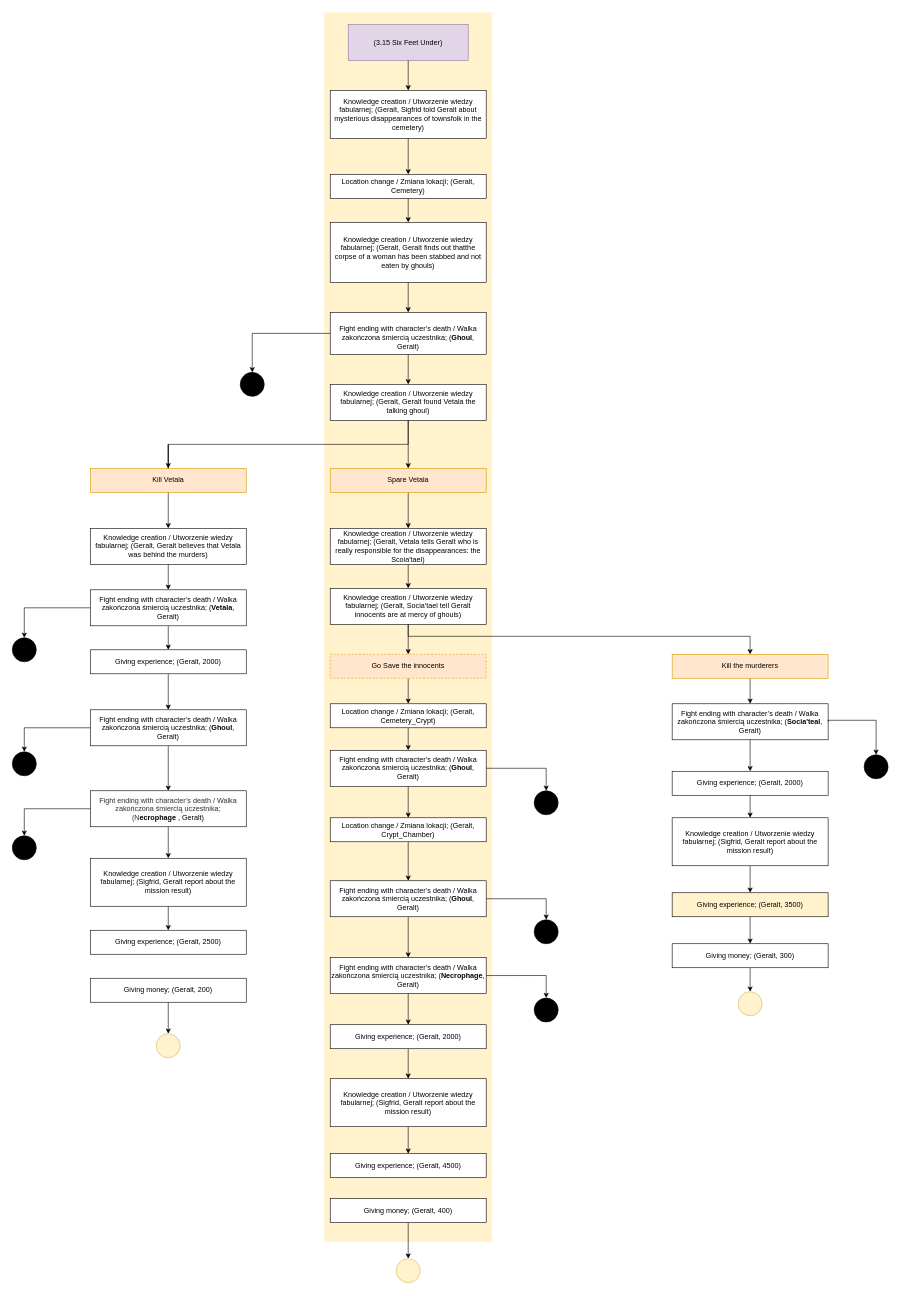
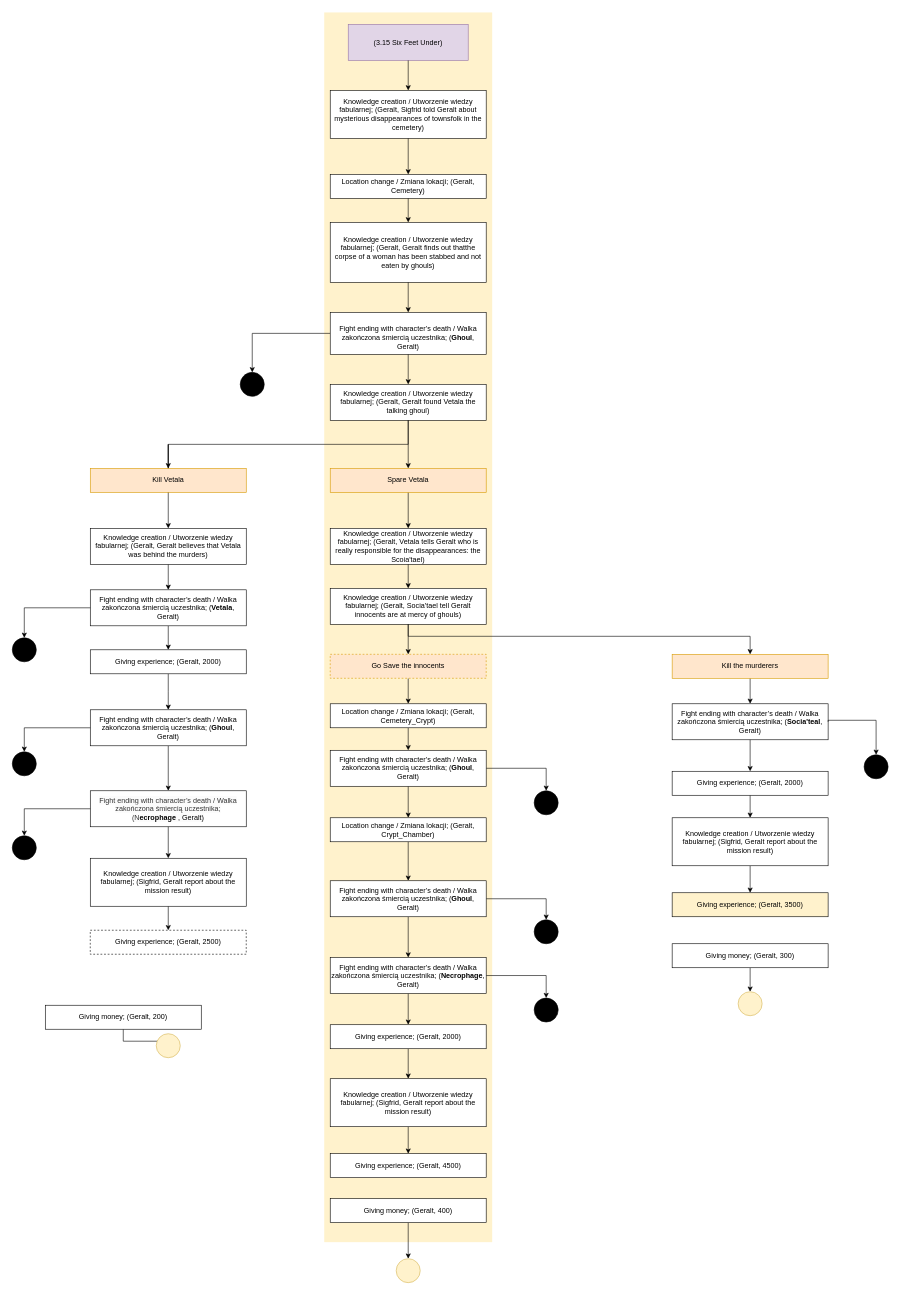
(750, 938) -> none
(168, 942) -> (168, 942)
(168, 990) -> (123, 1017)
